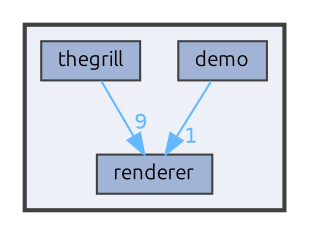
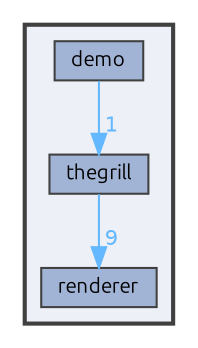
(194, 109) -> (99, 107)
